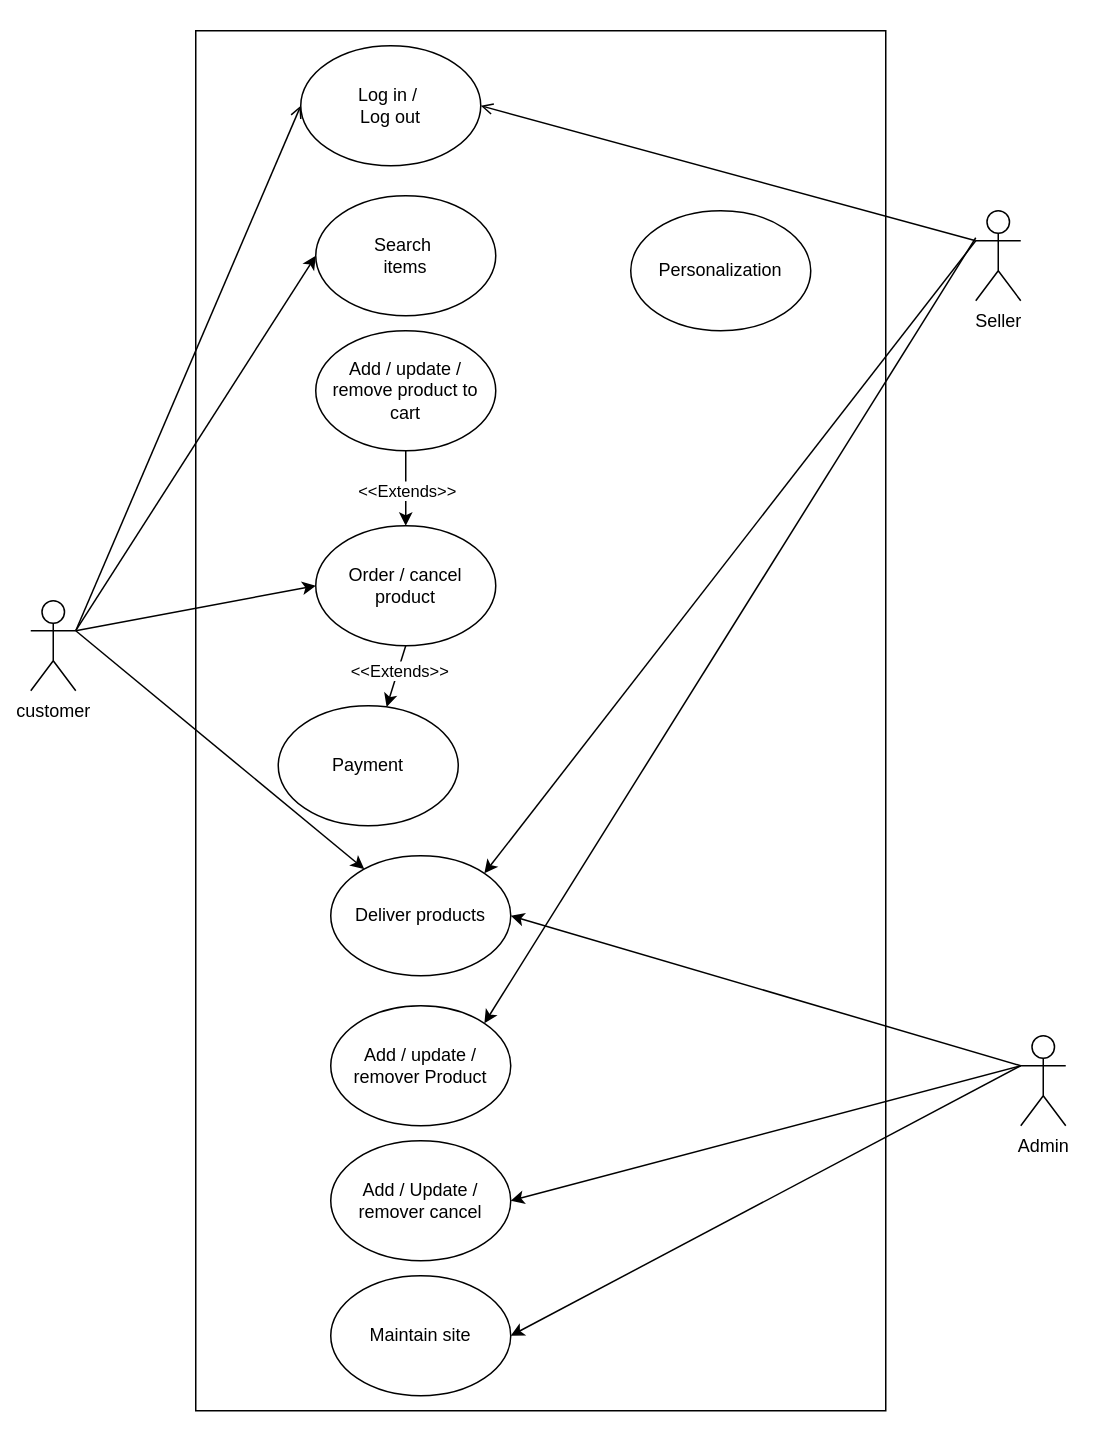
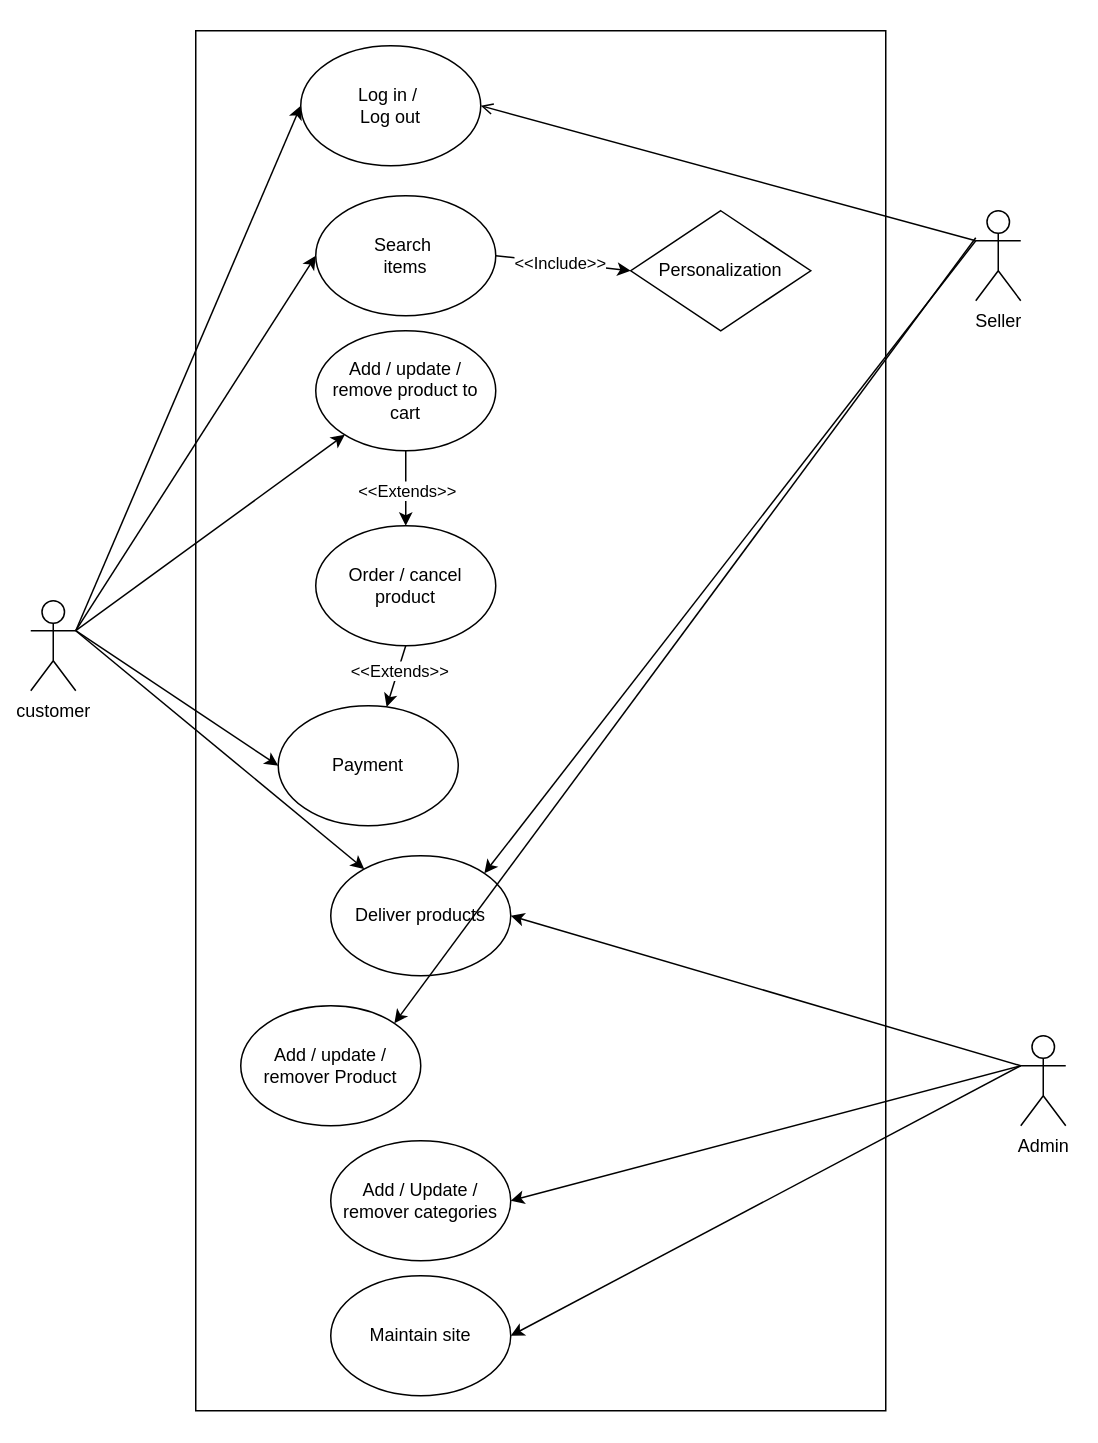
(297, 113) -> (296, 116)
none -> (559, 263)
(721, 271) -> (721, 271)
(192, 609) -> (208, 535)
none -> (180, 700)
(421, 1066) -> (331, 1066)
(421, 1201) -> (421, 1201)
